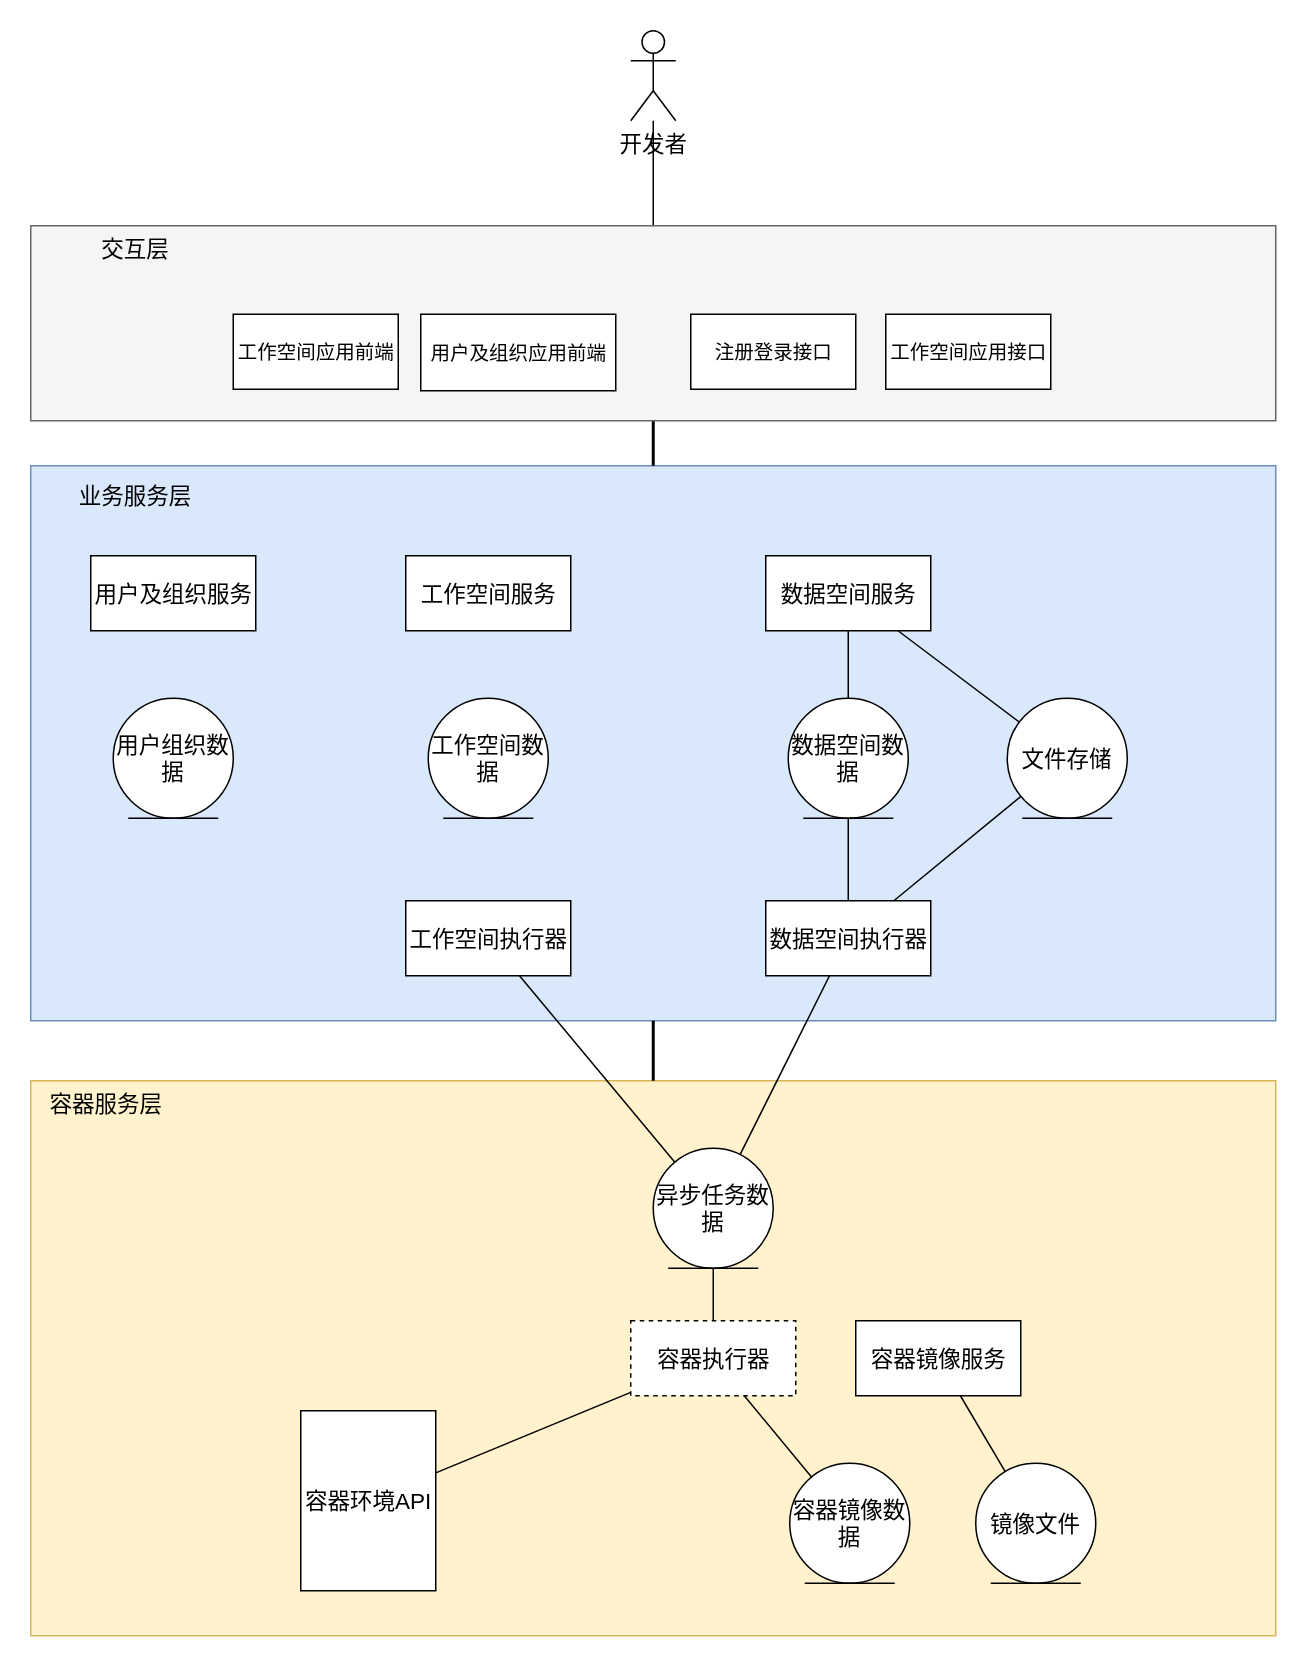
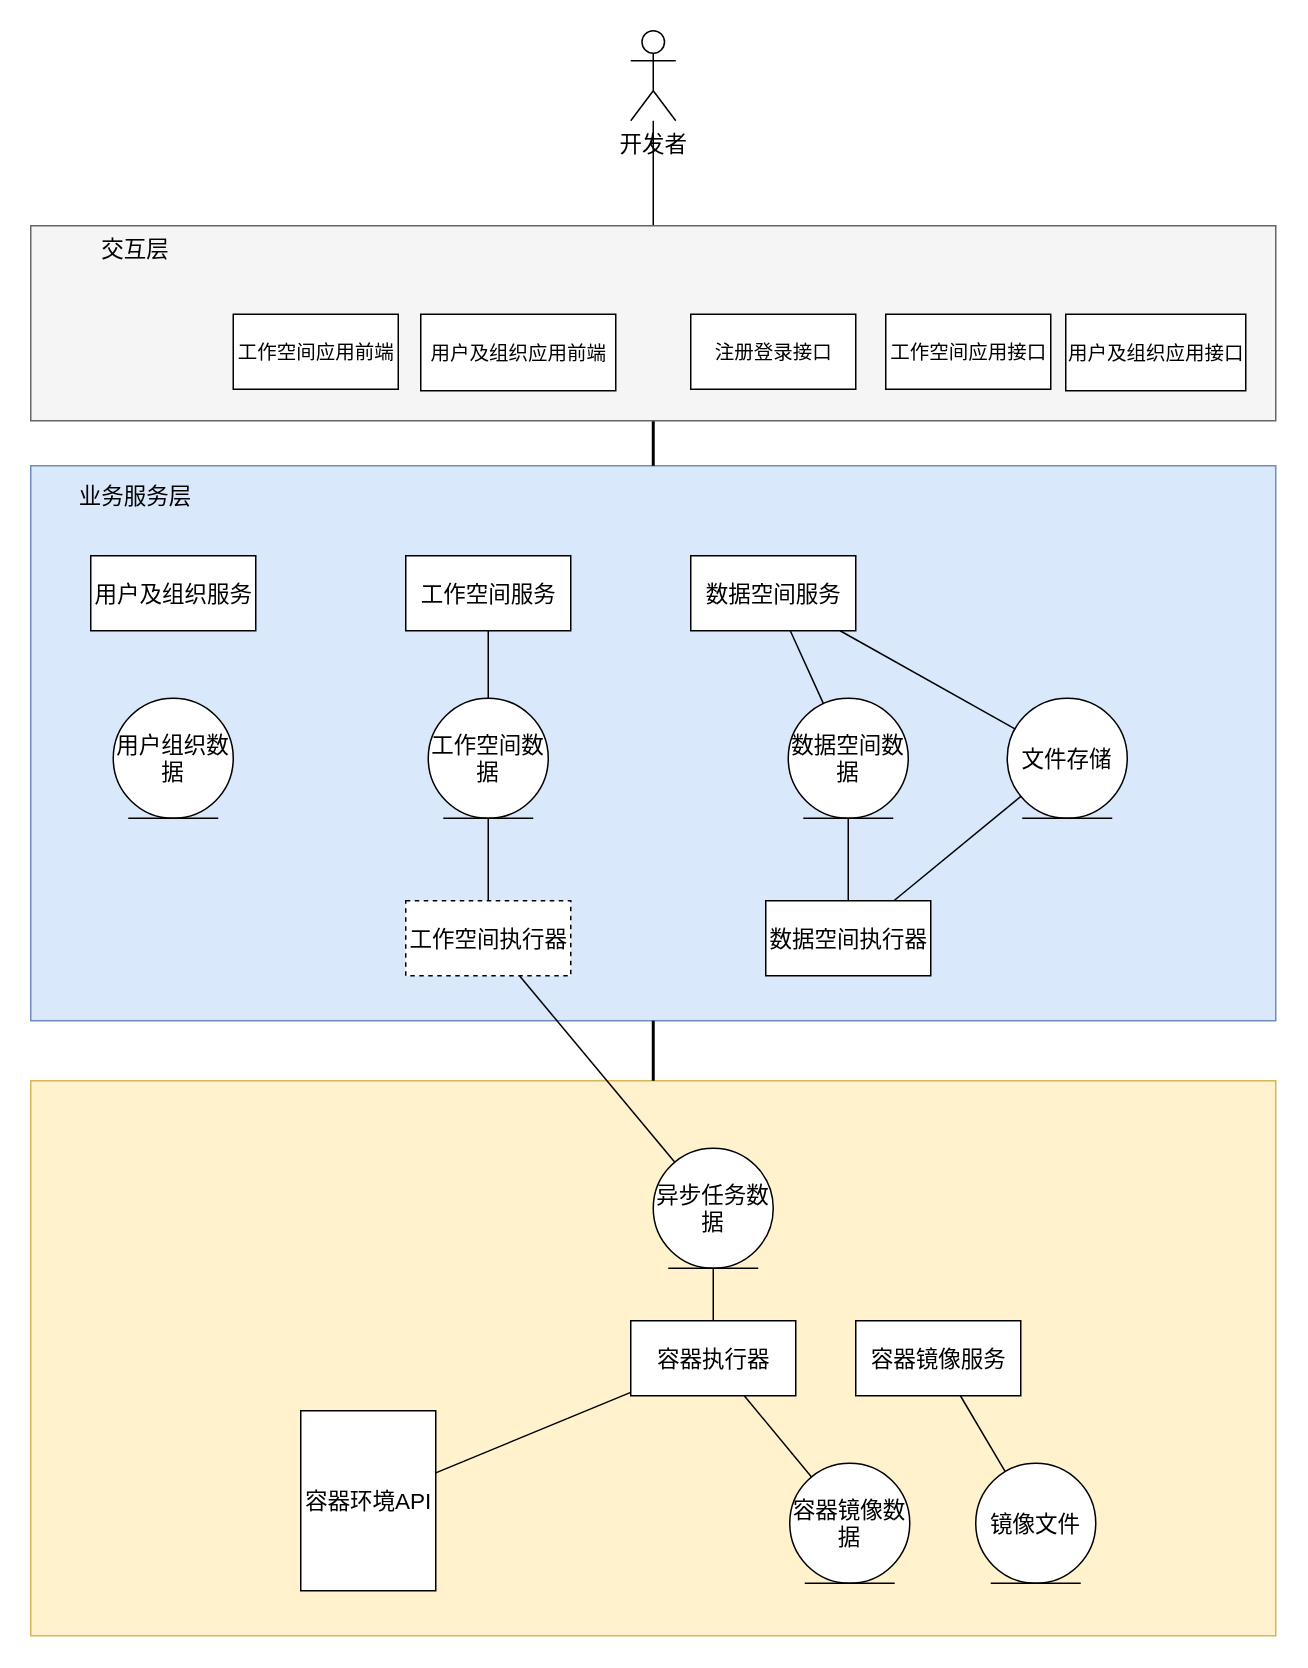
none -> (1156, 353)
(848, 593) -> (773, 593)
none -> (488, 664)
none -> (488, 861)
(488, 938) -> (488, 938)
(785, 1065) -> none
(106, 1103) -> none
(713, 1358) -> (713, 1358)
